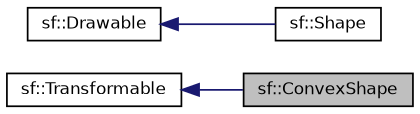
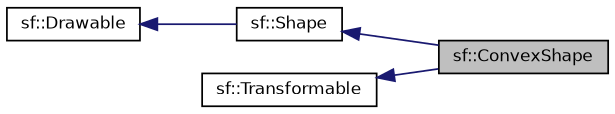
none -> (399, 40)
